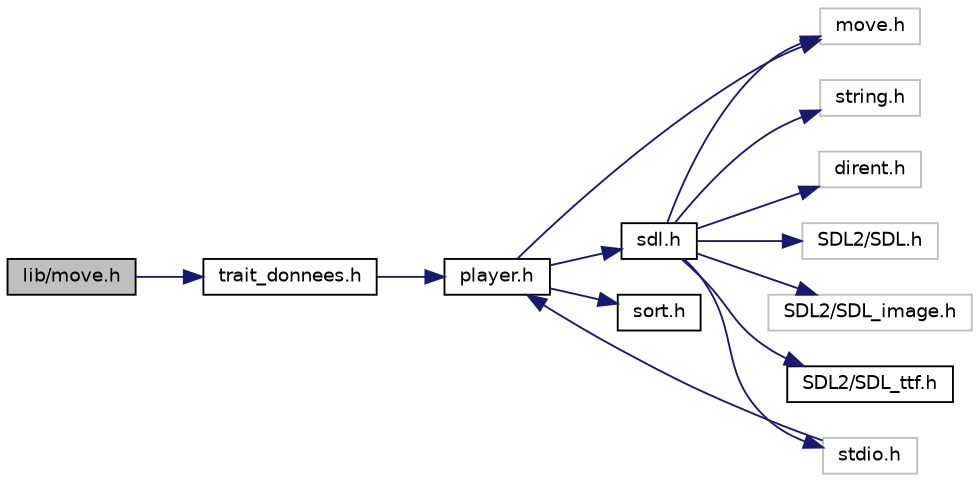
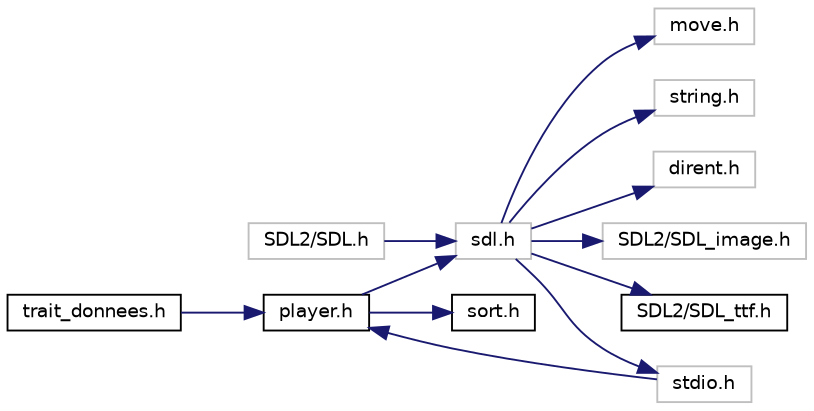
(651, 141) -> none
(659, 241) -> (493, 241)
(740, 241) -> (410, 241)
(72, 277) -> none
